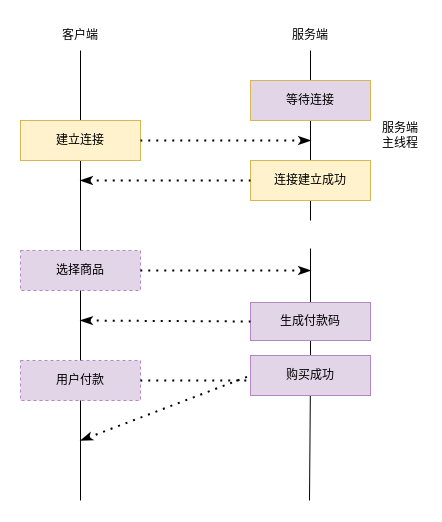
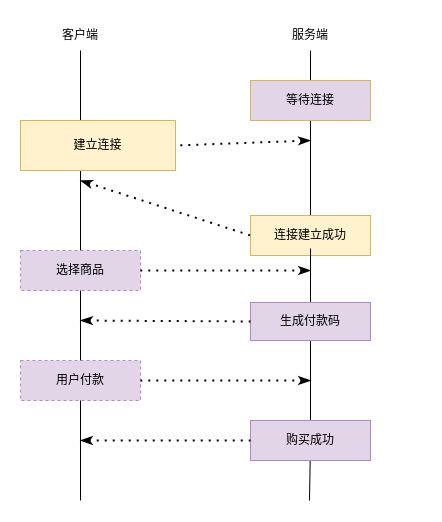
(401, 136) -> none
(81, 141) -> (98, 146)
(311, 181) -> (311, 236)
(311, 376) -> (311, 441)
